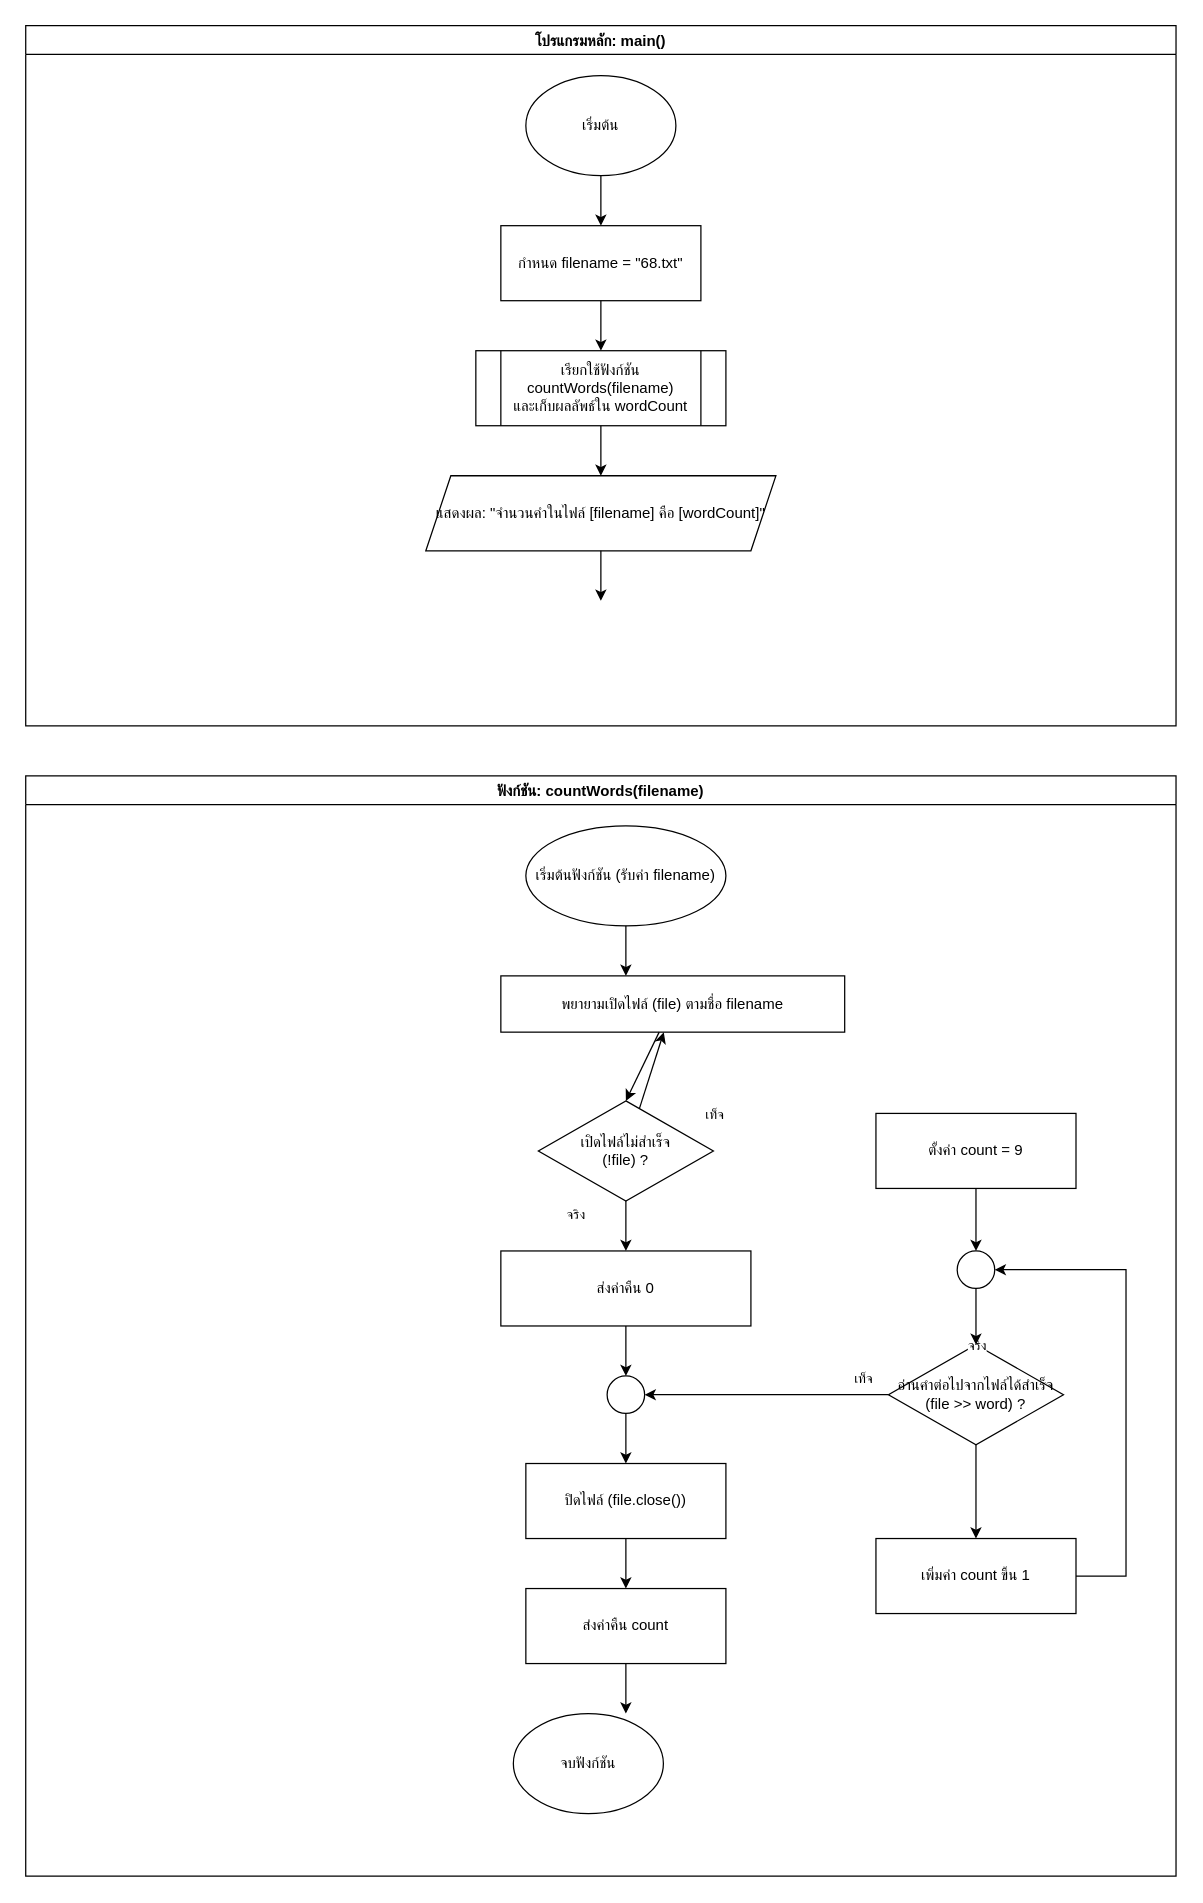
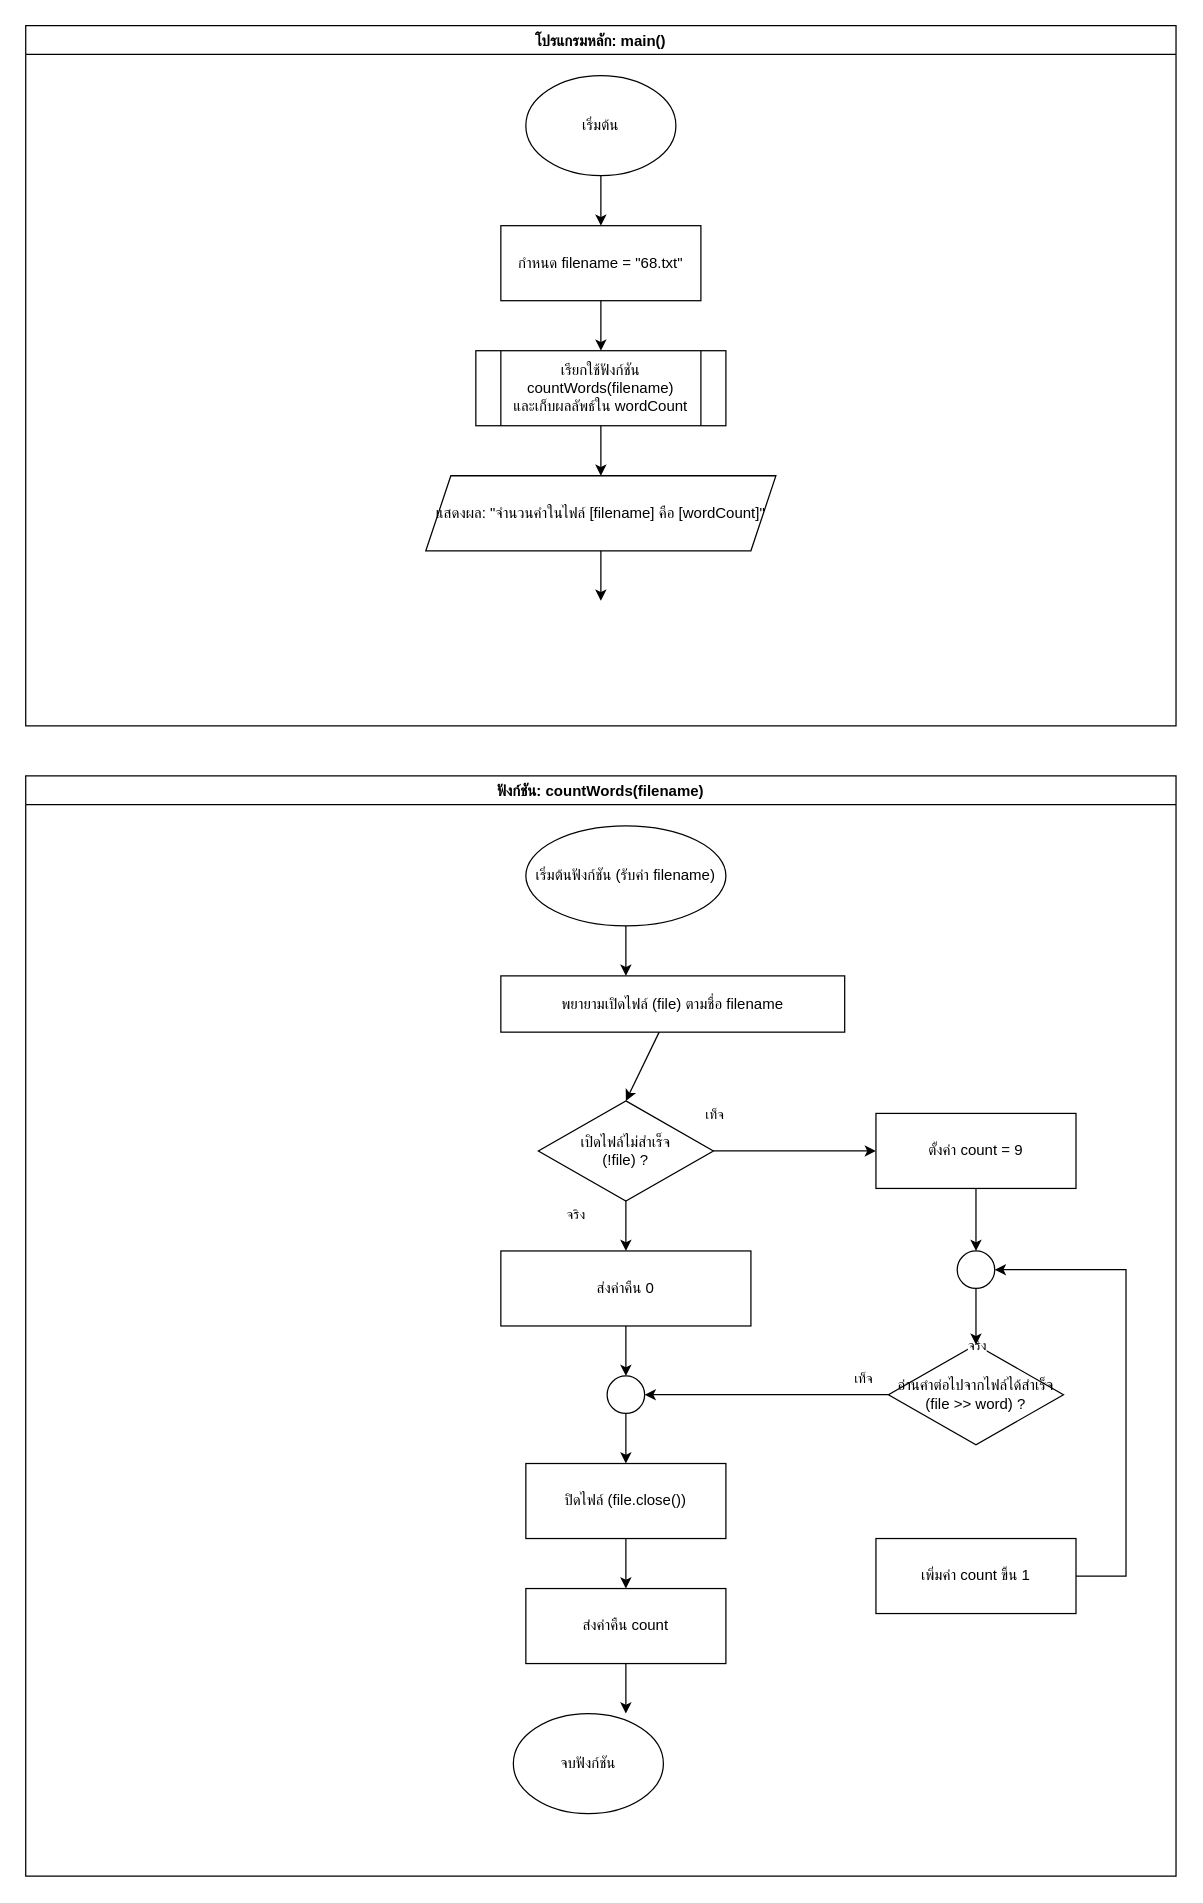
(650, 1074) -> (790, 1151)
(976, 1487) -> none
